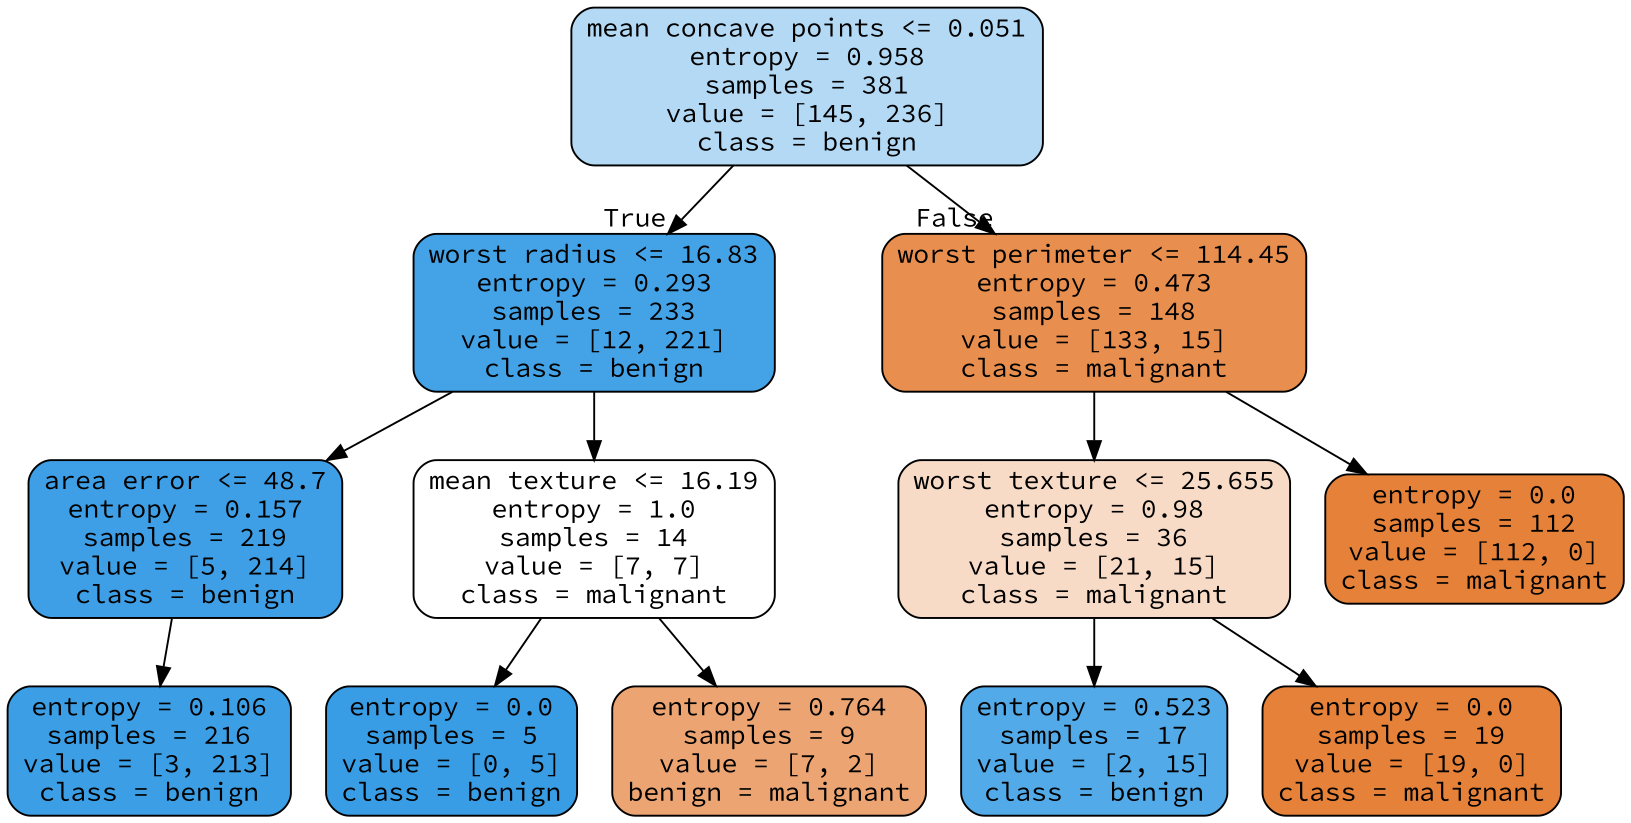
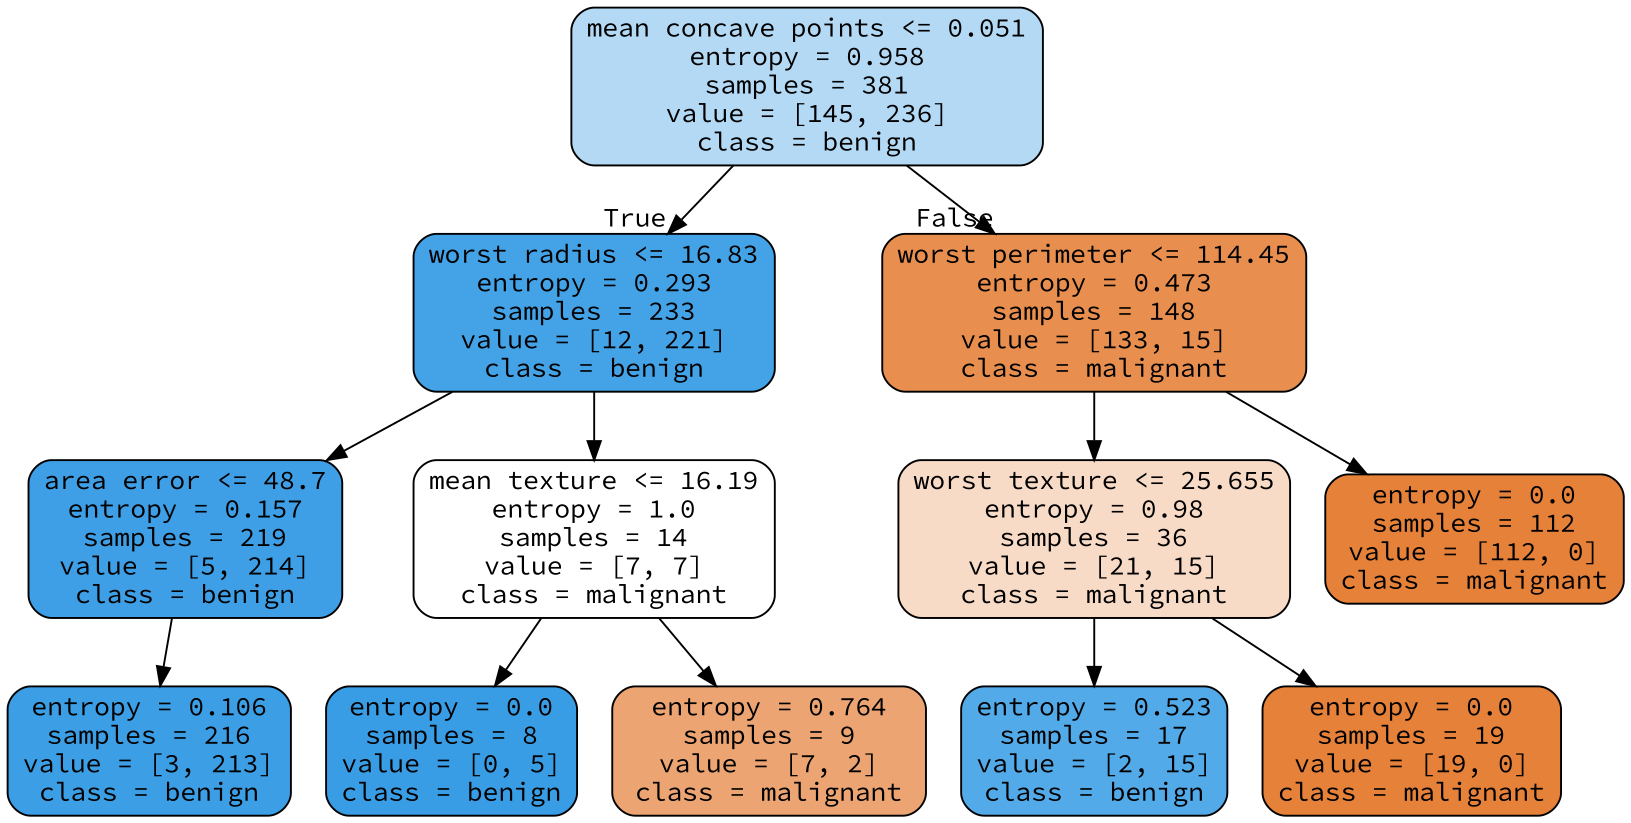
(452, 751) -> (452, 751)
(769, 751) -> (769, 751)
